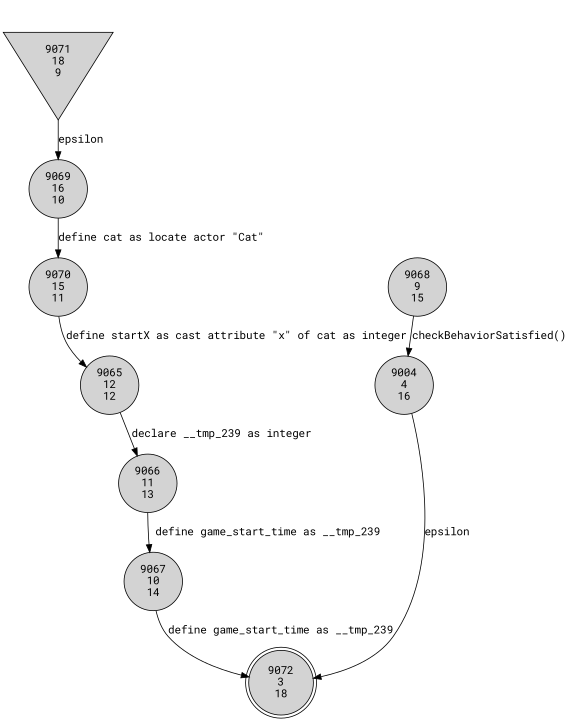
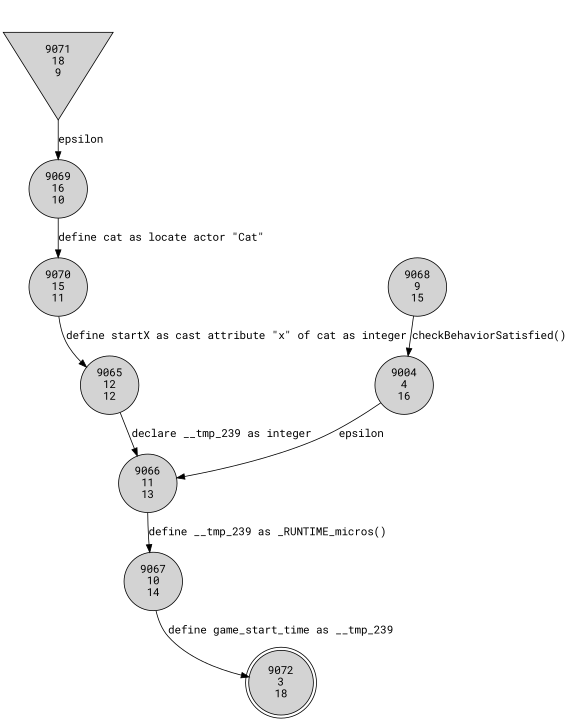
(268, 532) -> (268, 532)
(420, 569) -> (287, 451)
